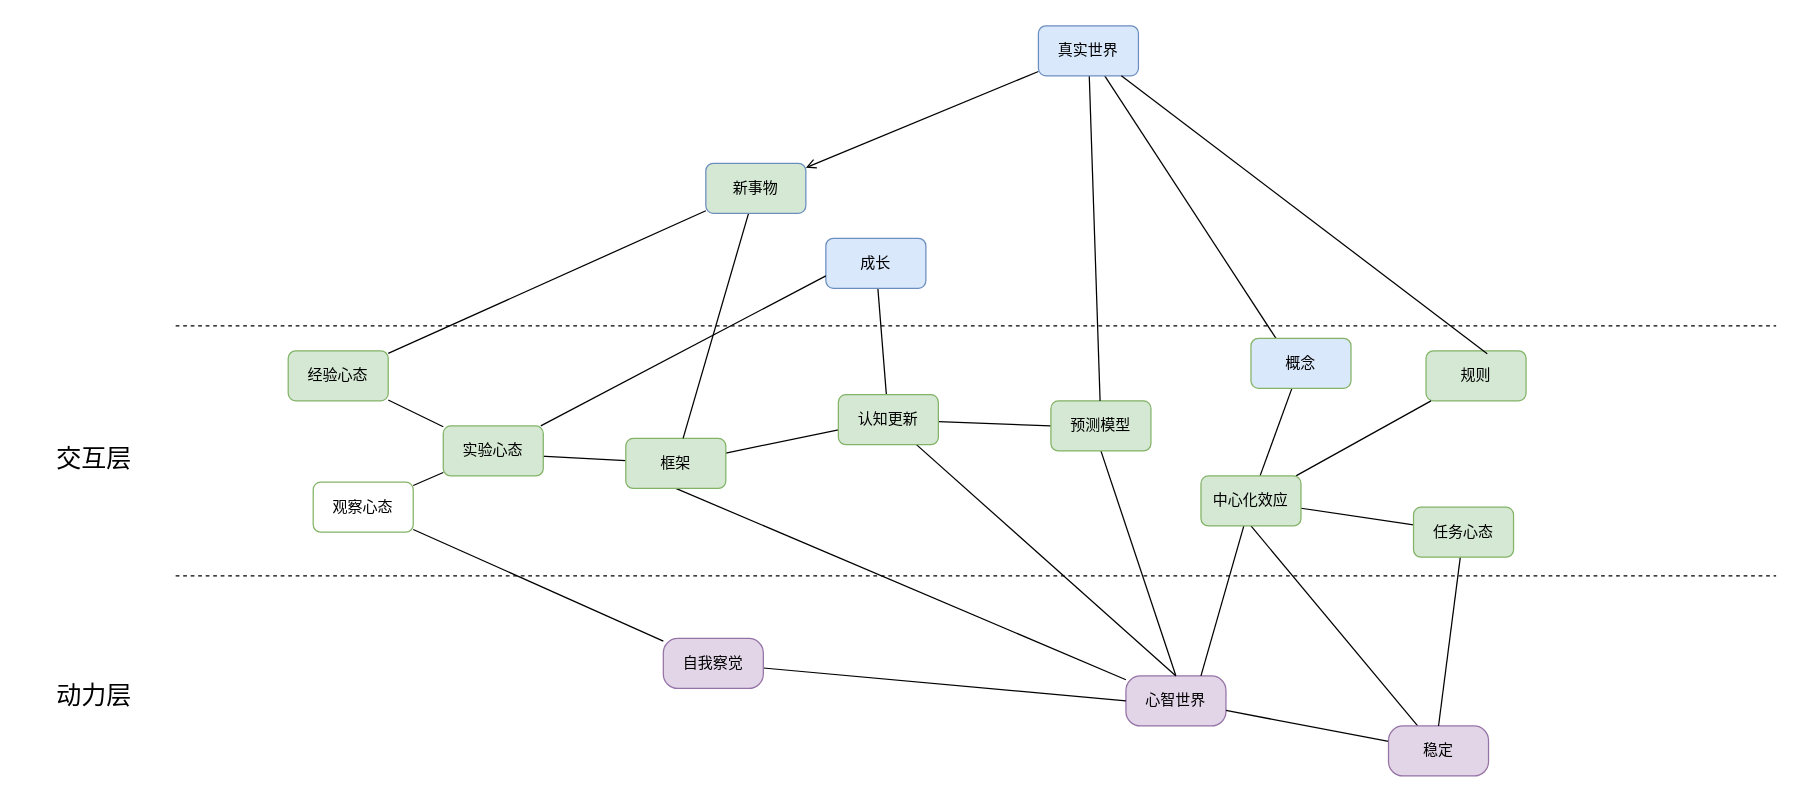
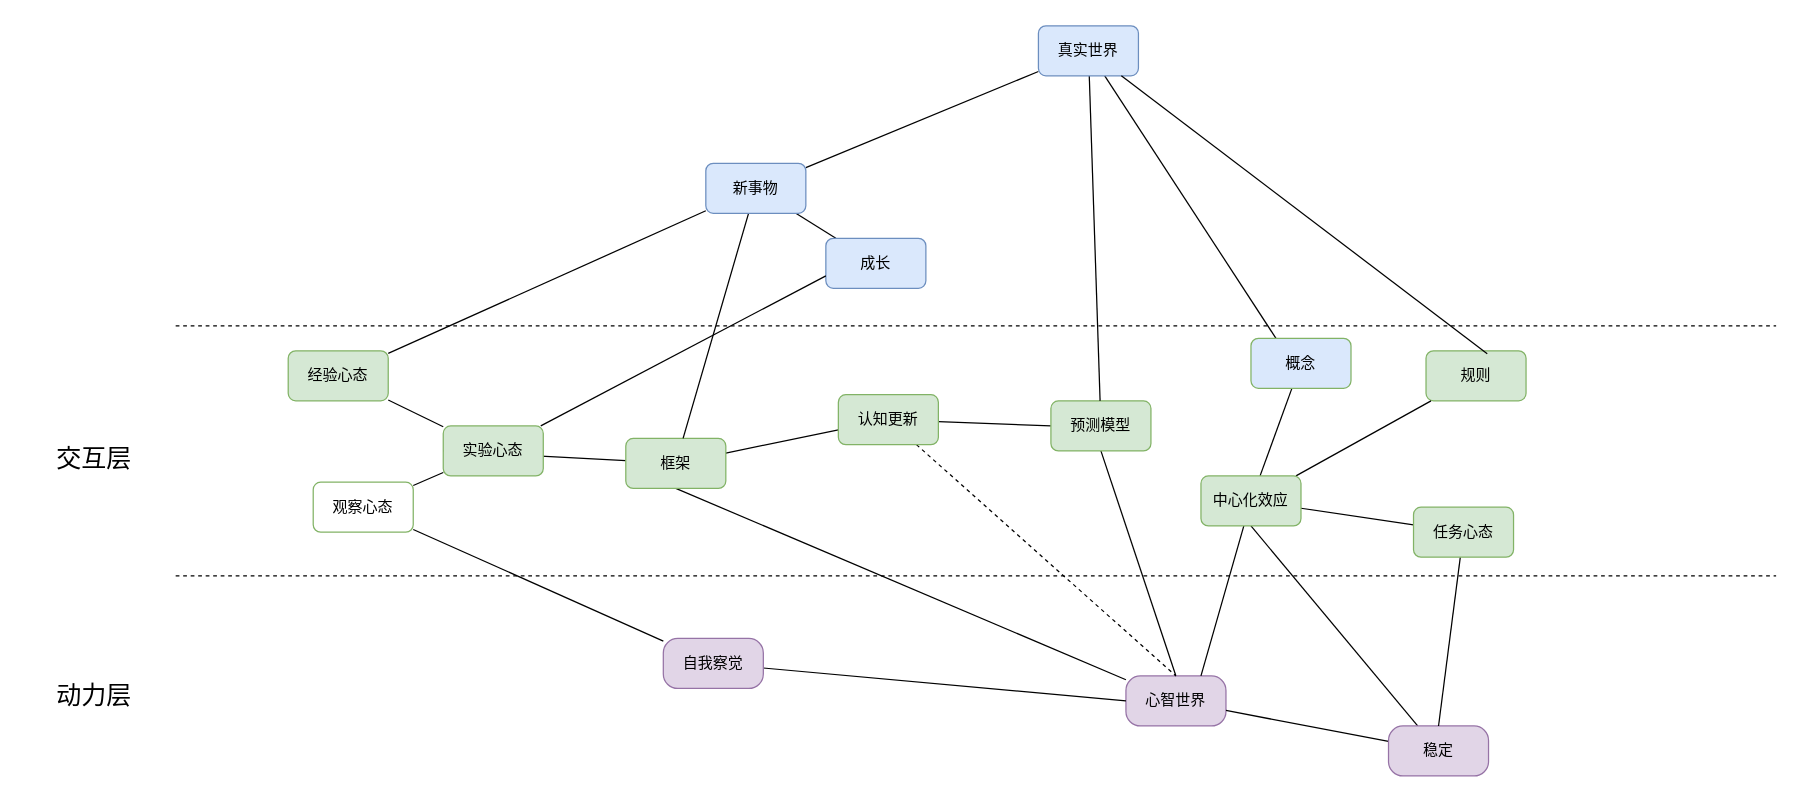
(811, 165) -> (809, 166)
(756, 188) -> (756, 188)
(882, 341) -> (816, 226)
(1046, 560) -> (1046, 560)
